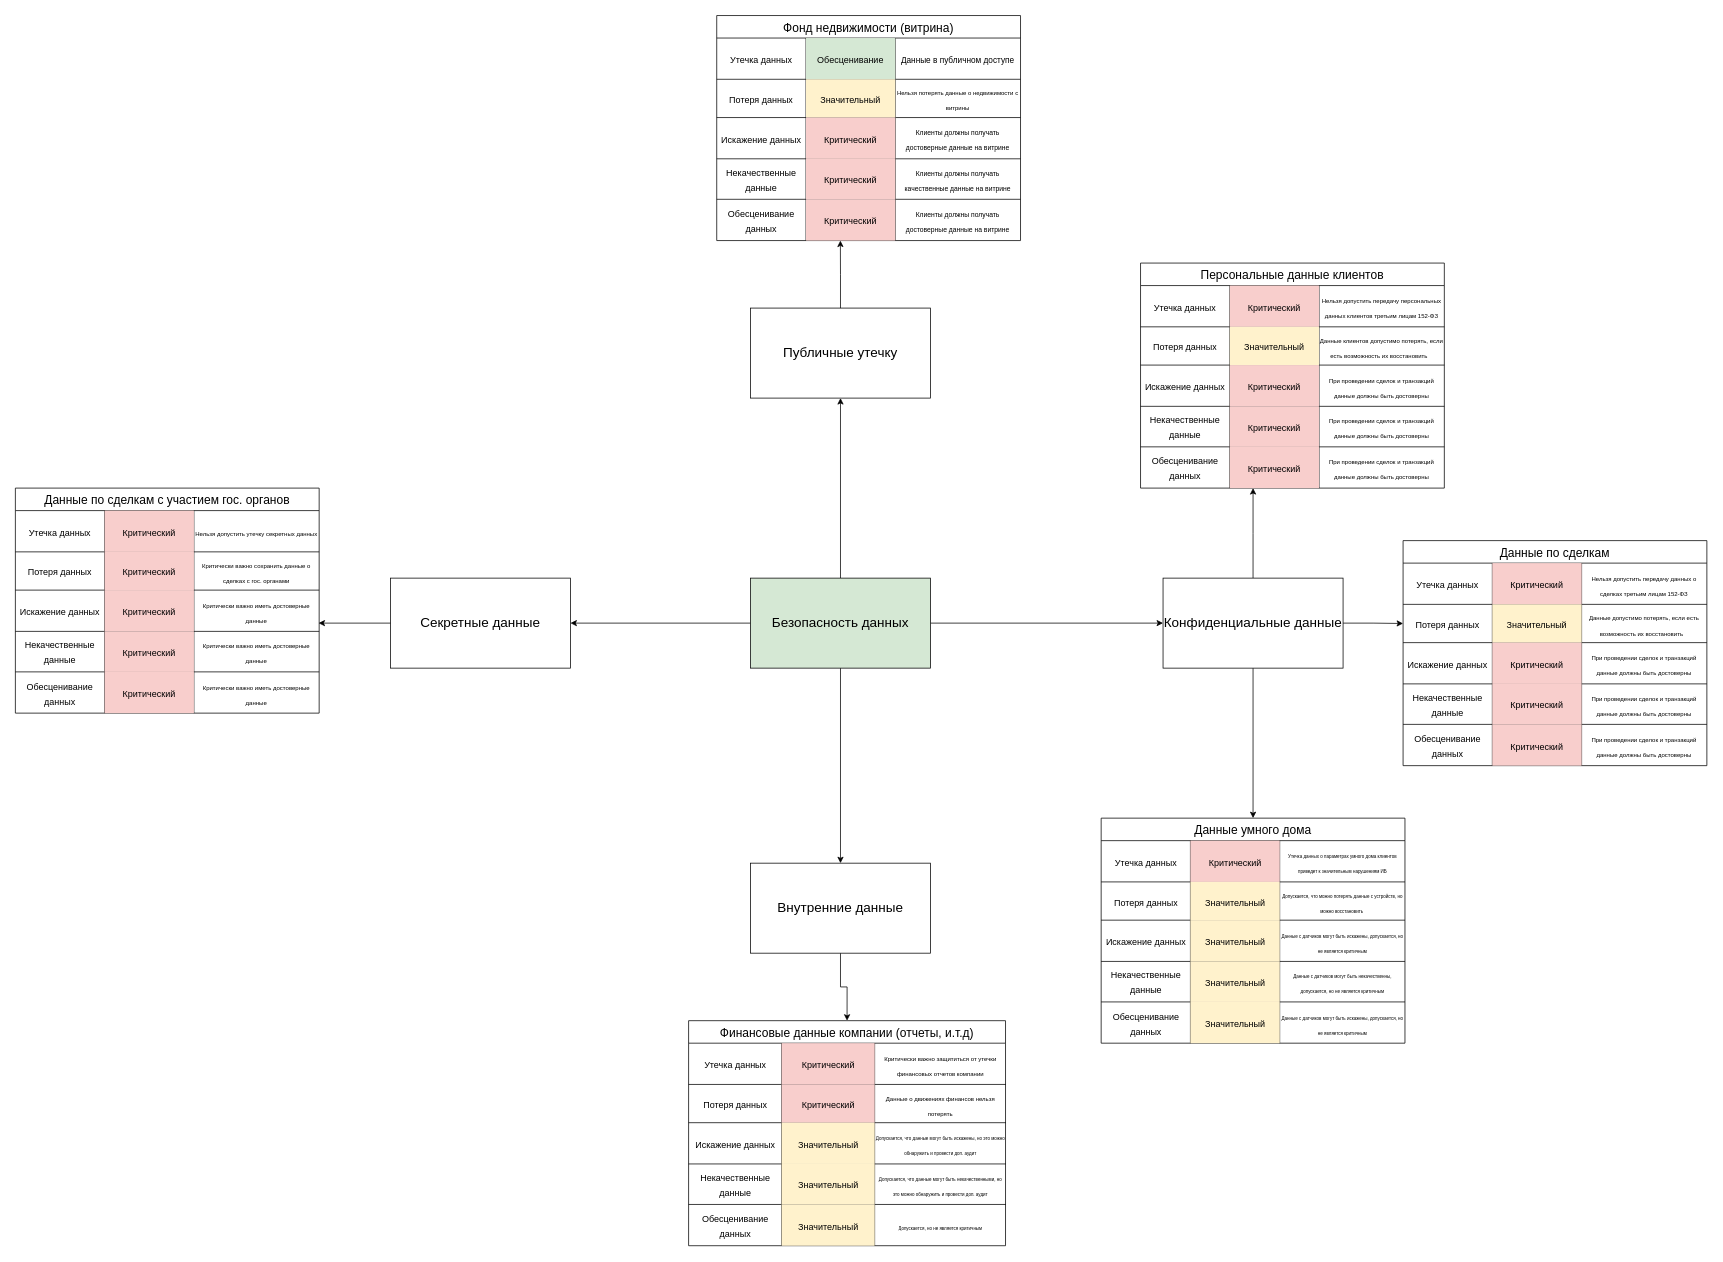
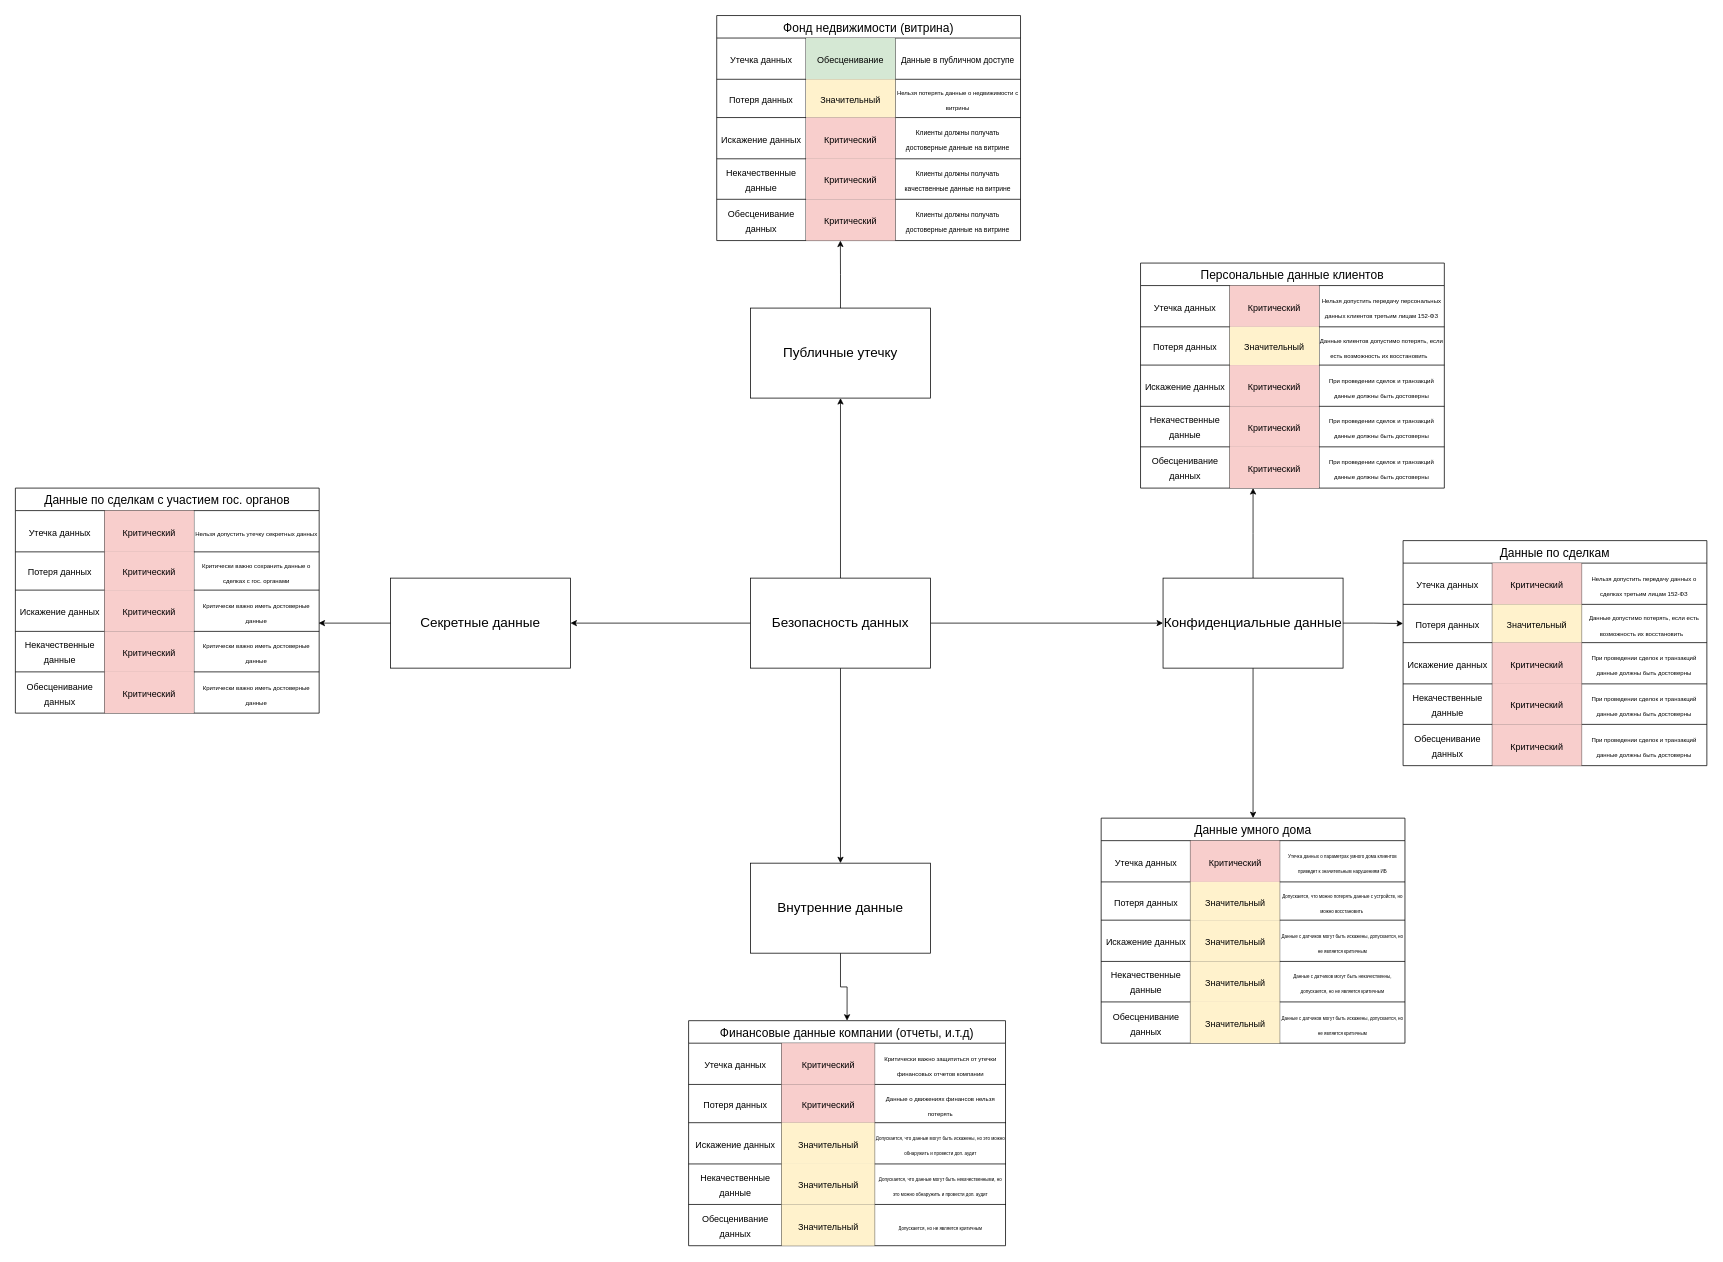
(840, 623) -> (840, 623)
